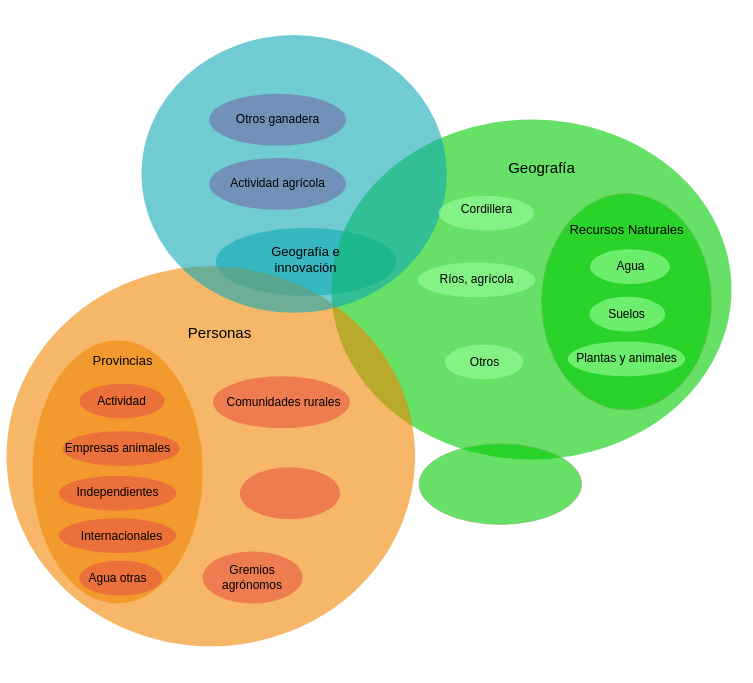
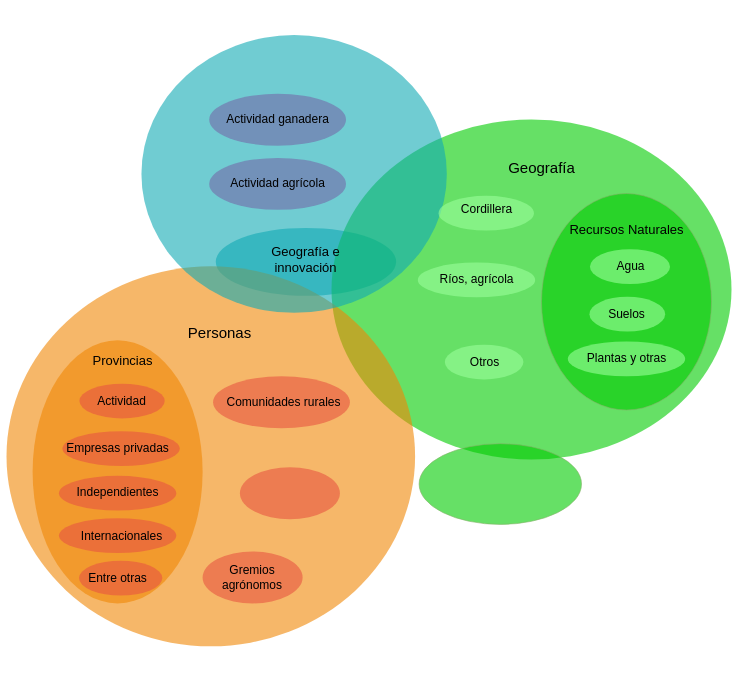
(278, 120) -> (278, 120)
(627, 359) -> (627, 359)
(118, 449) -> (118, 449)
(118, 579) -> (118, 579)
